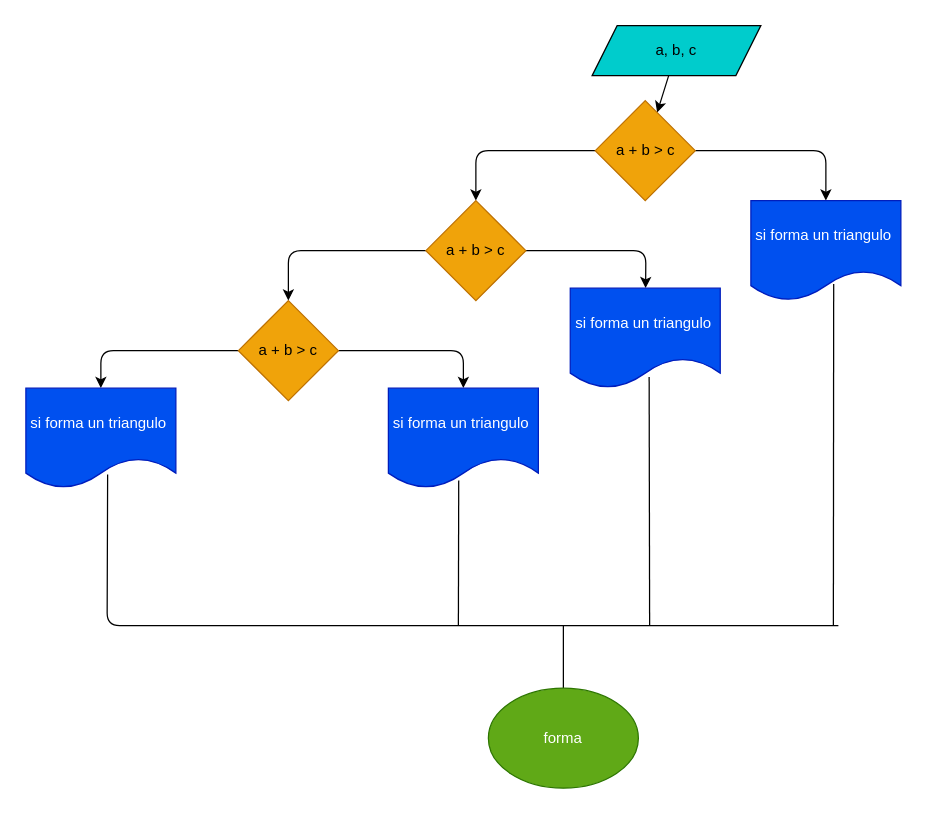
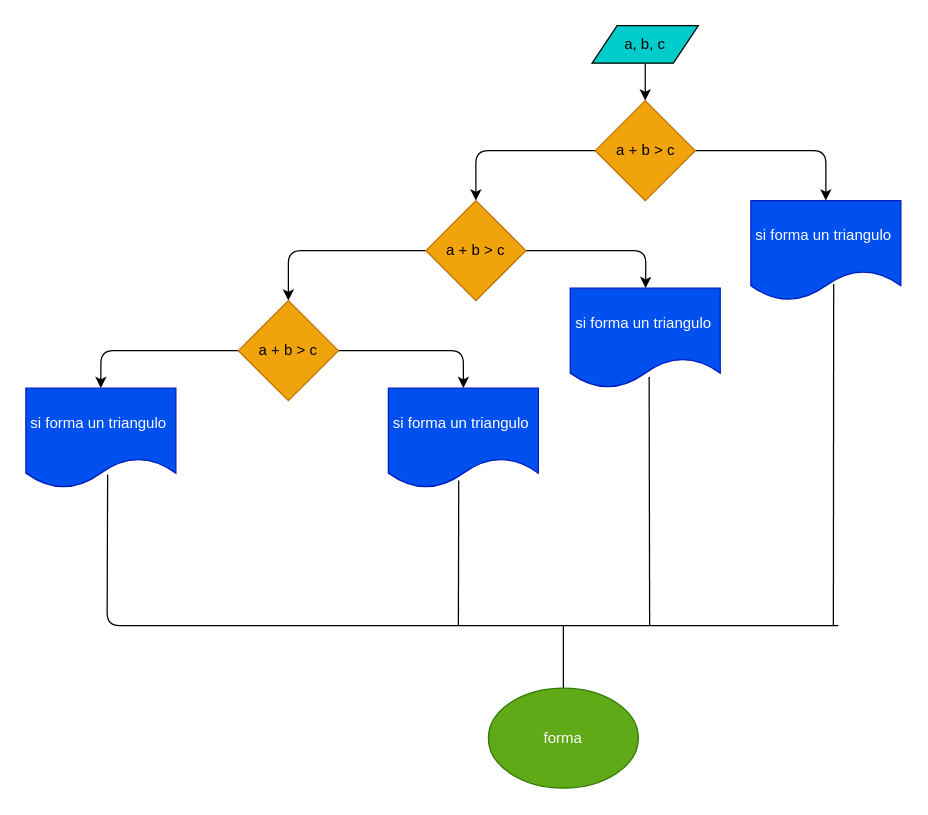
(676, 51) -> (645, 44)
